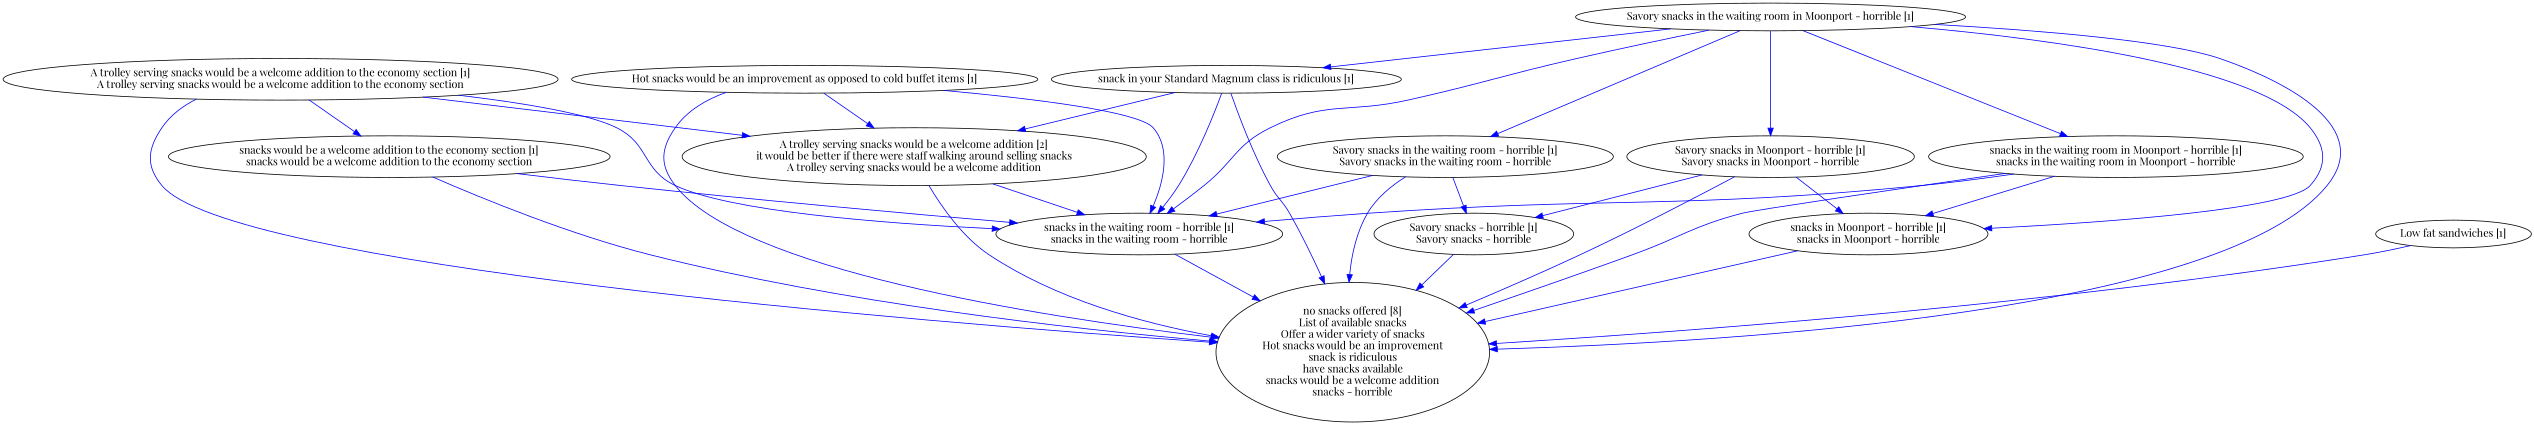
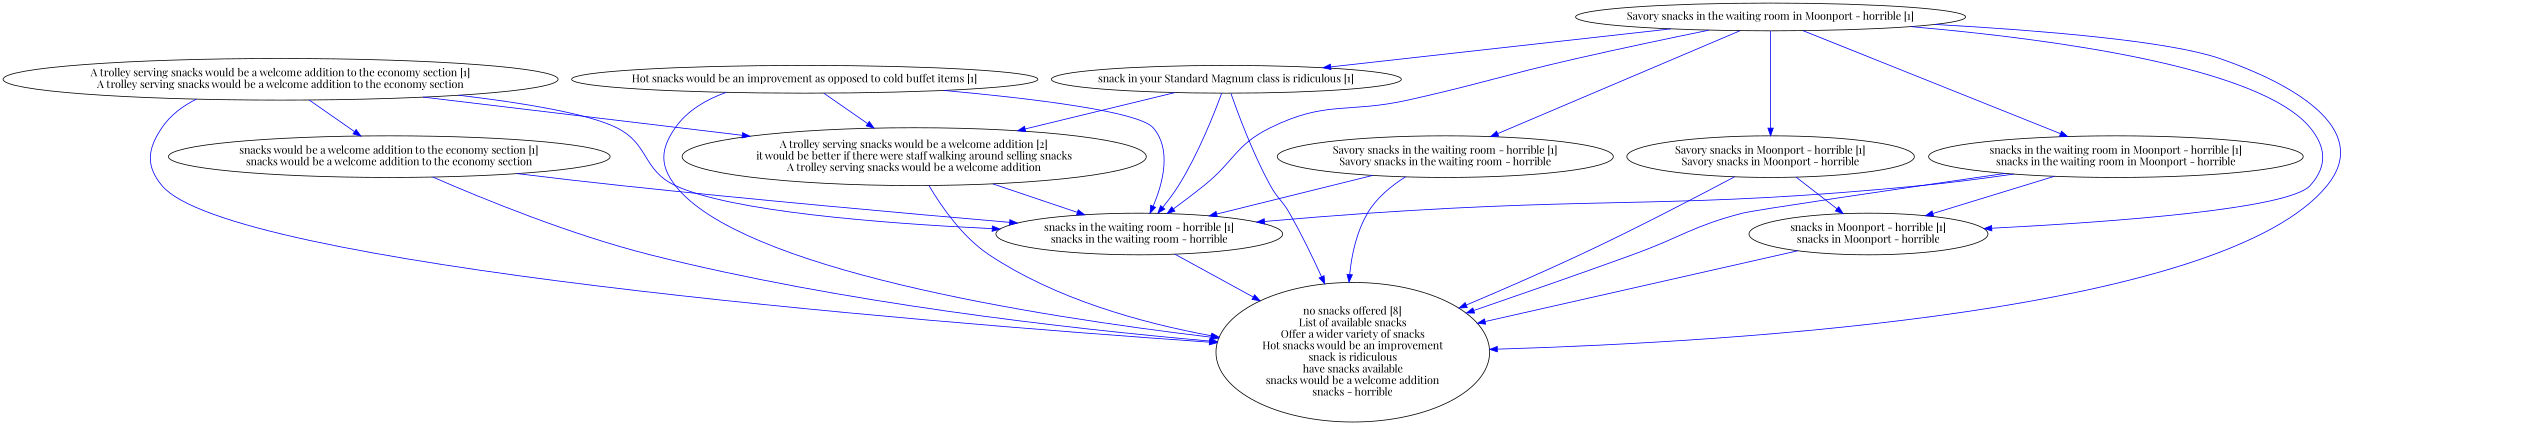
(1474, 234) -> none
(2454, 234) -> none
